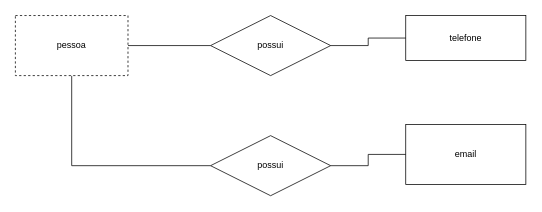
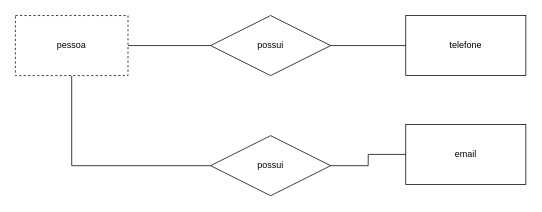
(465, 38) -> (465, 45)
